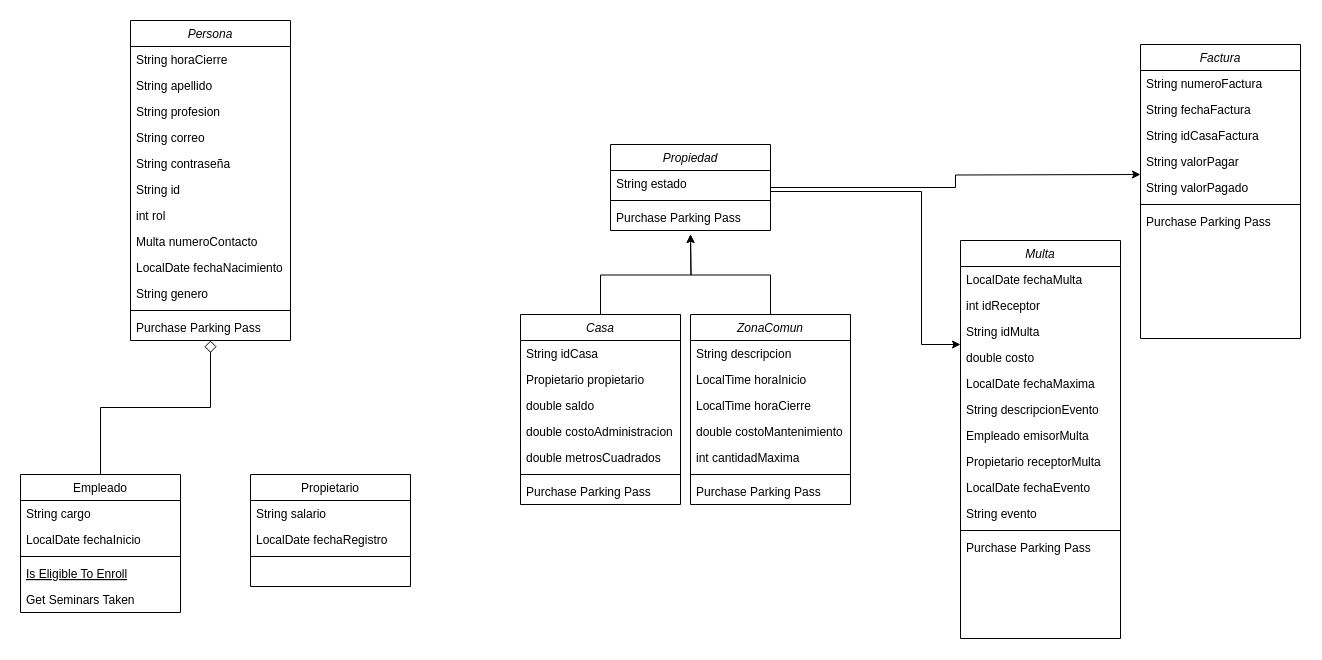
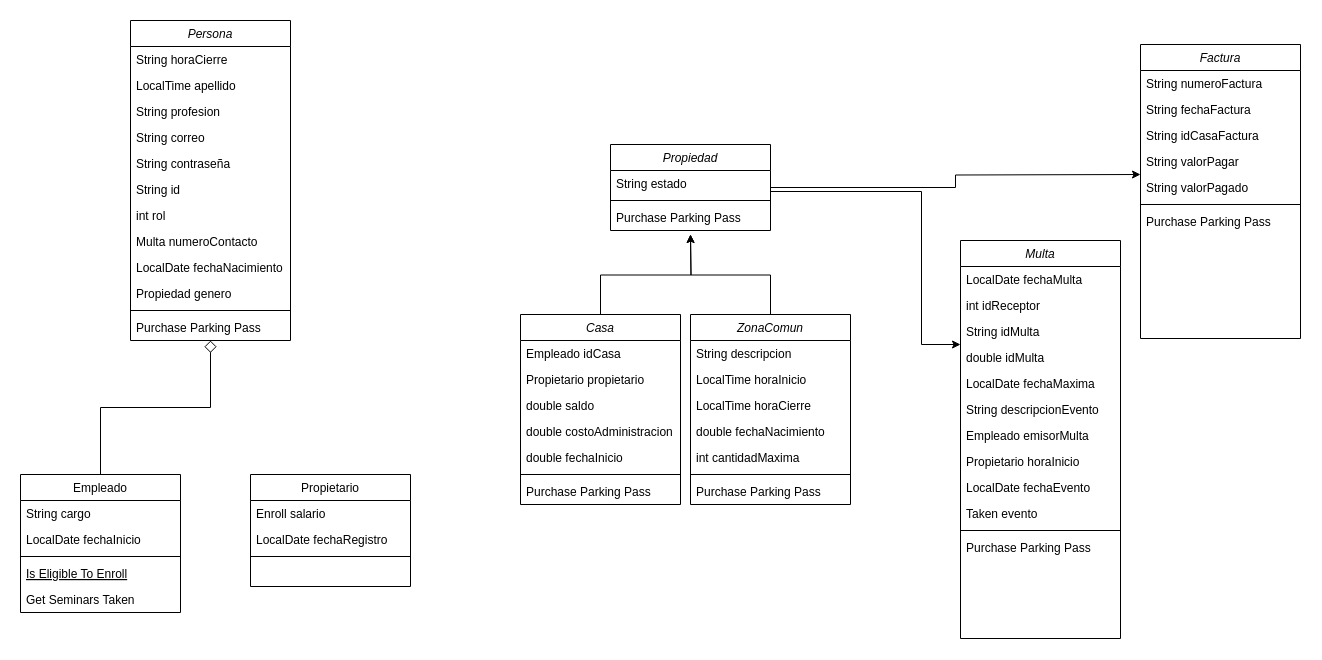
(179, 86) -> (187, 86)
(177, 294) -> (187, 294)
(565, 354) -> (572, 354)
(1003, 358) -> (1007, 358)
(774, 432) -> (764, 432)
(597, 459) -> (581, 459)
(1044, 462) -> (1032, 462)
(297, 514) -> (295, 514)
(1007, 514) -> (1005, 514)
